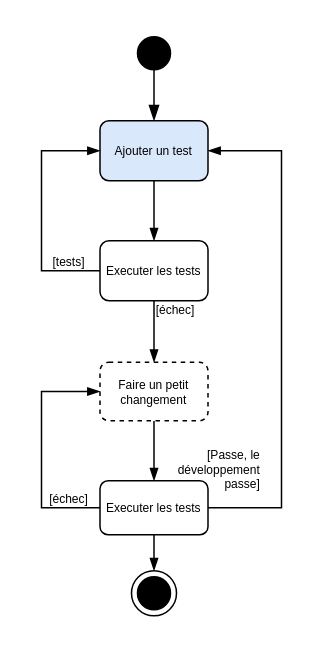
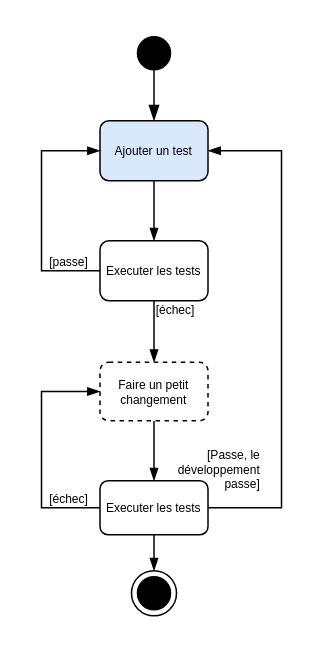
(69, 262) -> (69, 262)
